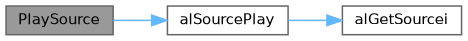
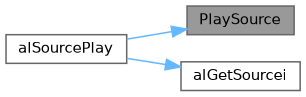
(132, 20) -> (149, 35)
